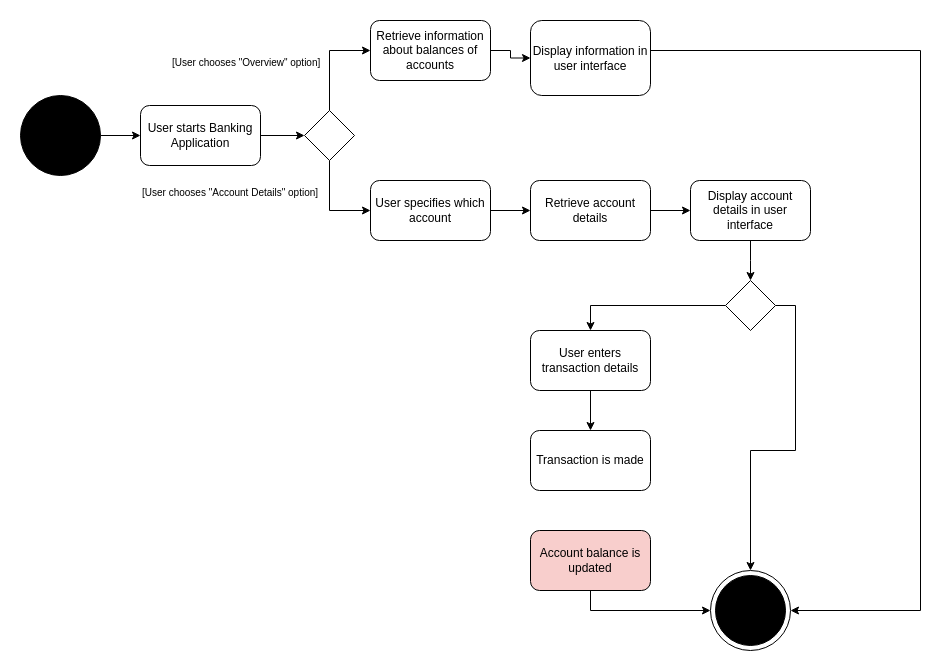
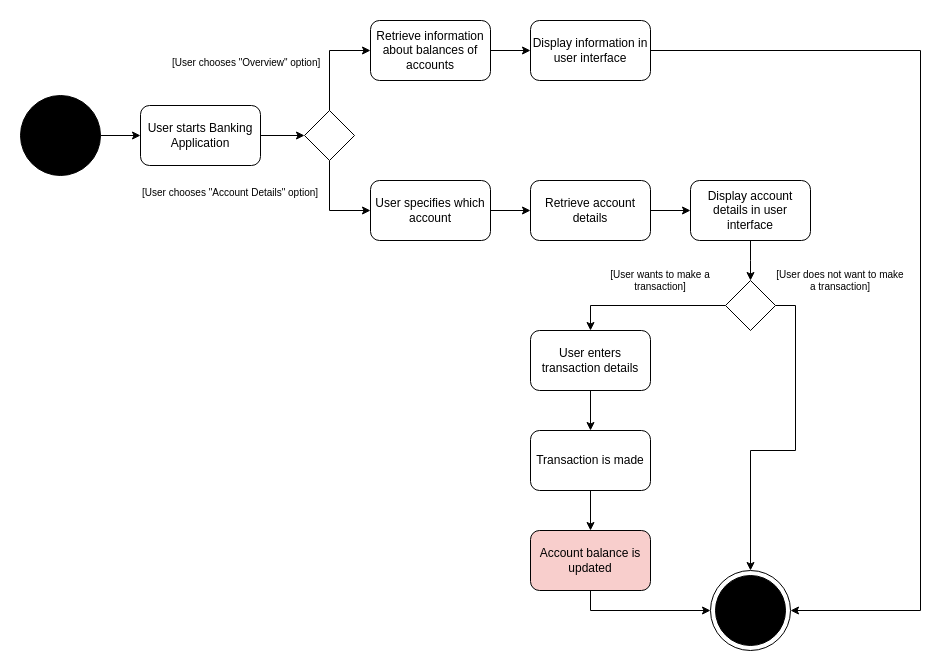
(591, 58) -> (591, 51)
none -> (661, 281)
none -> (841, 281)
none -> (591, 507)
